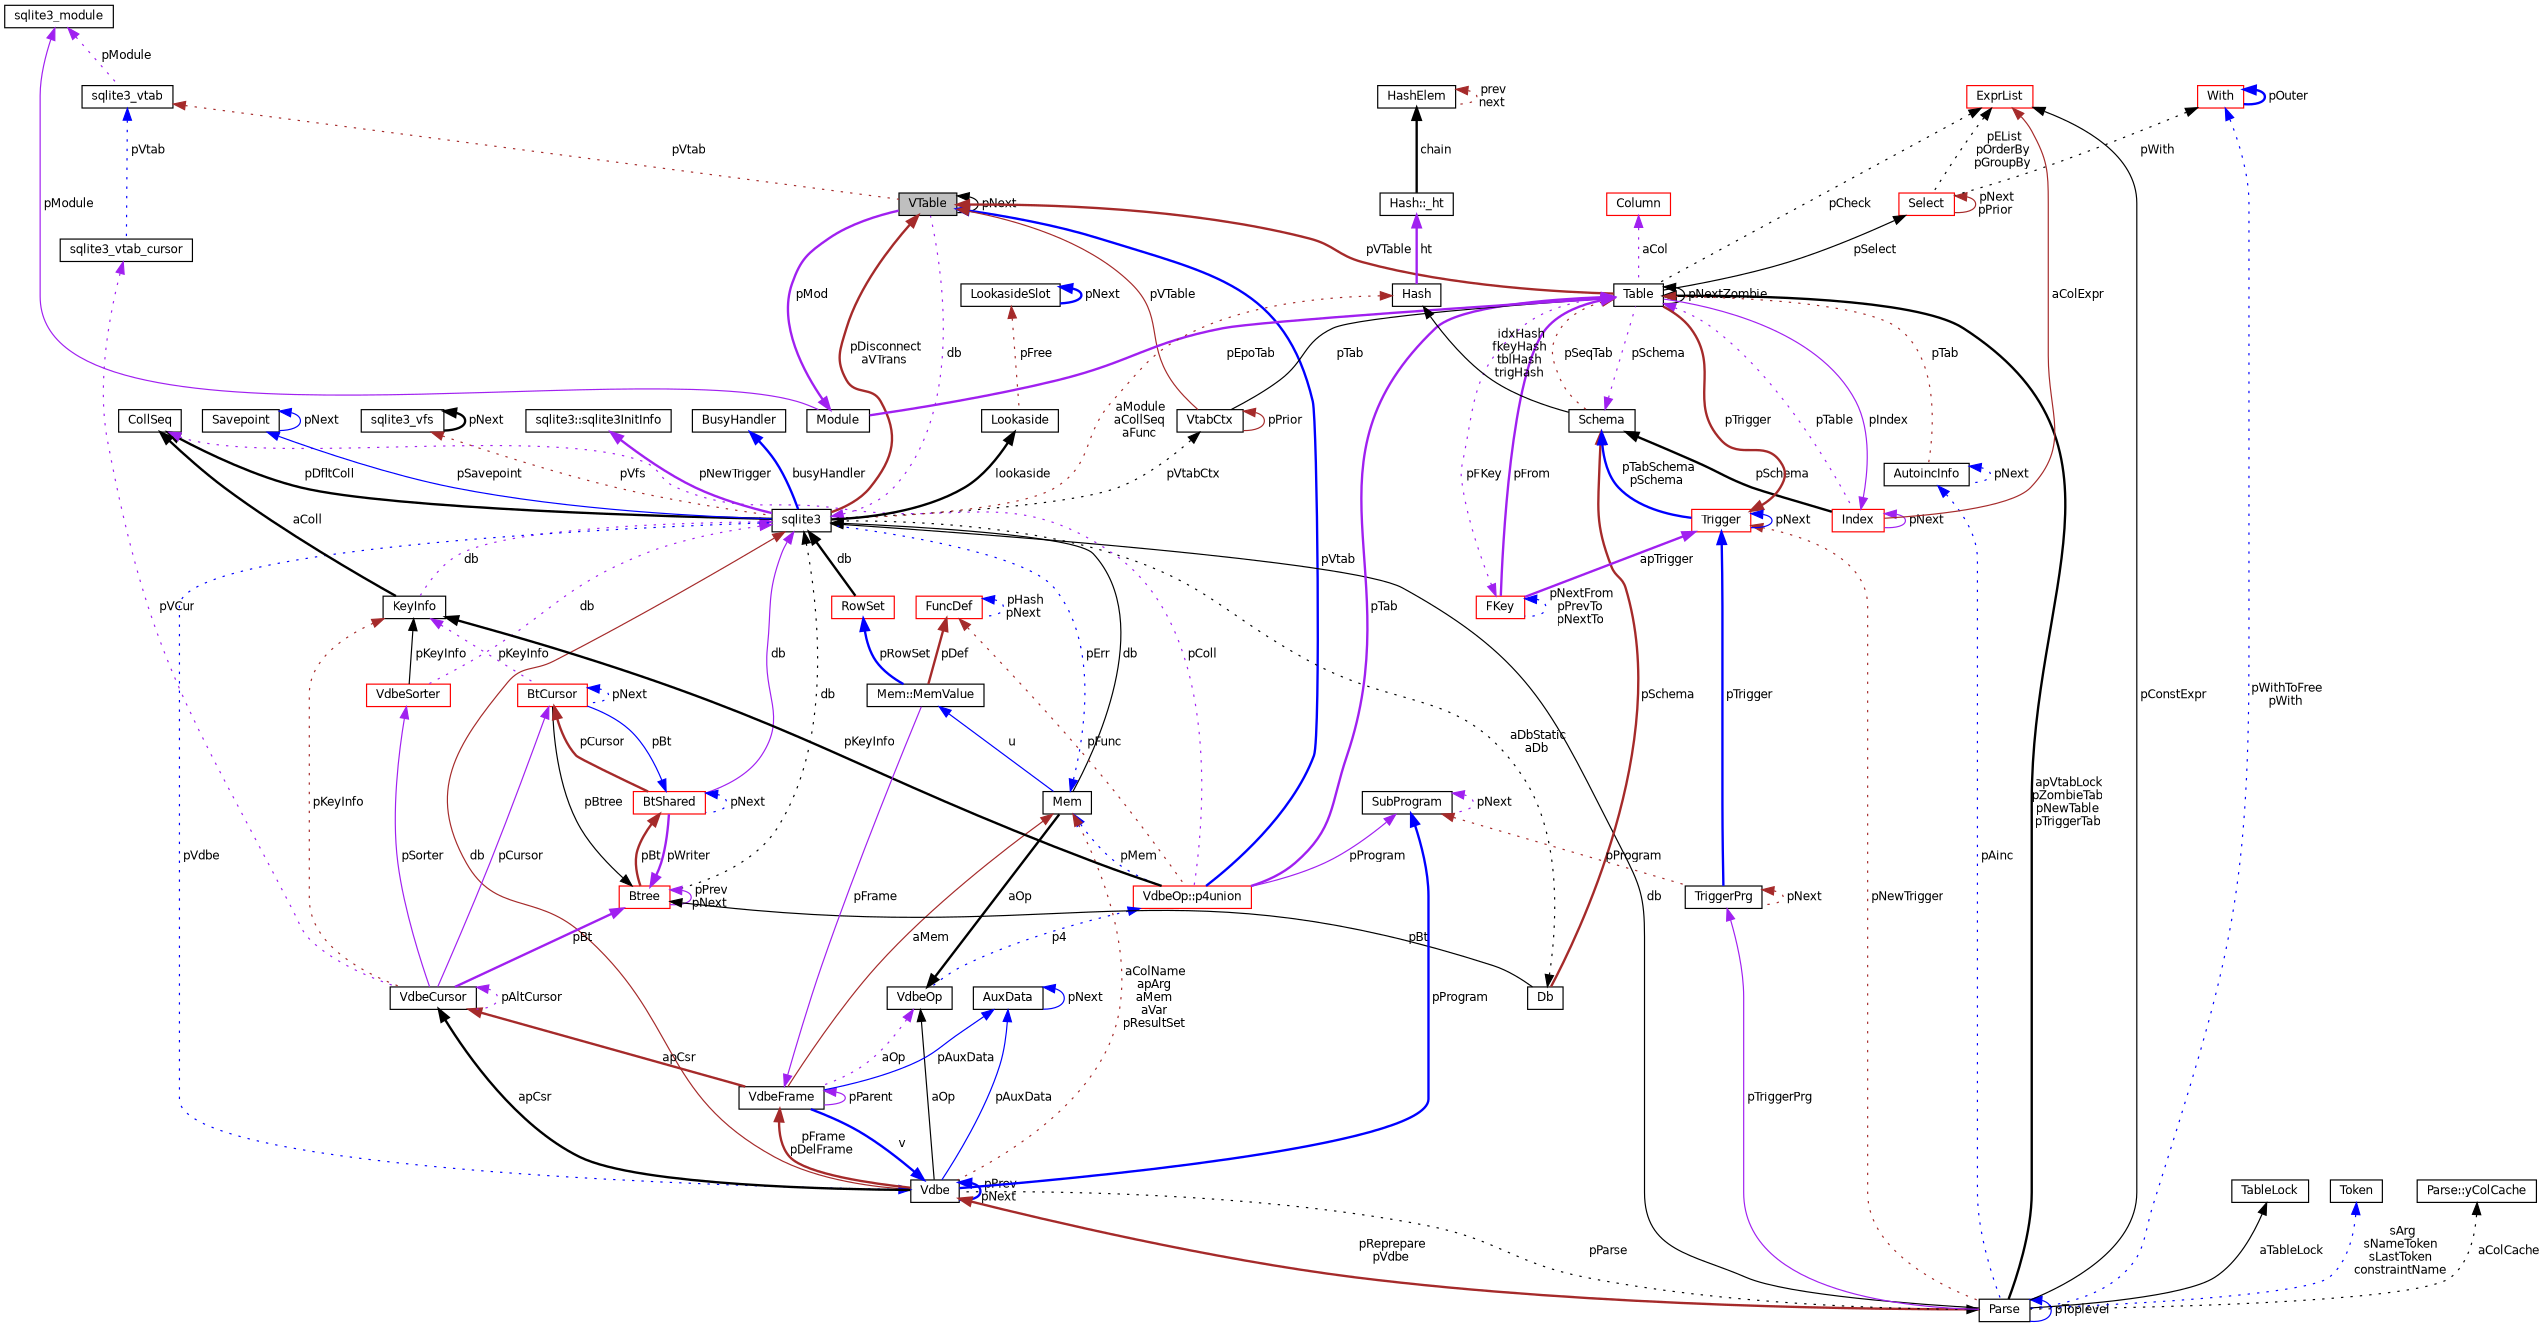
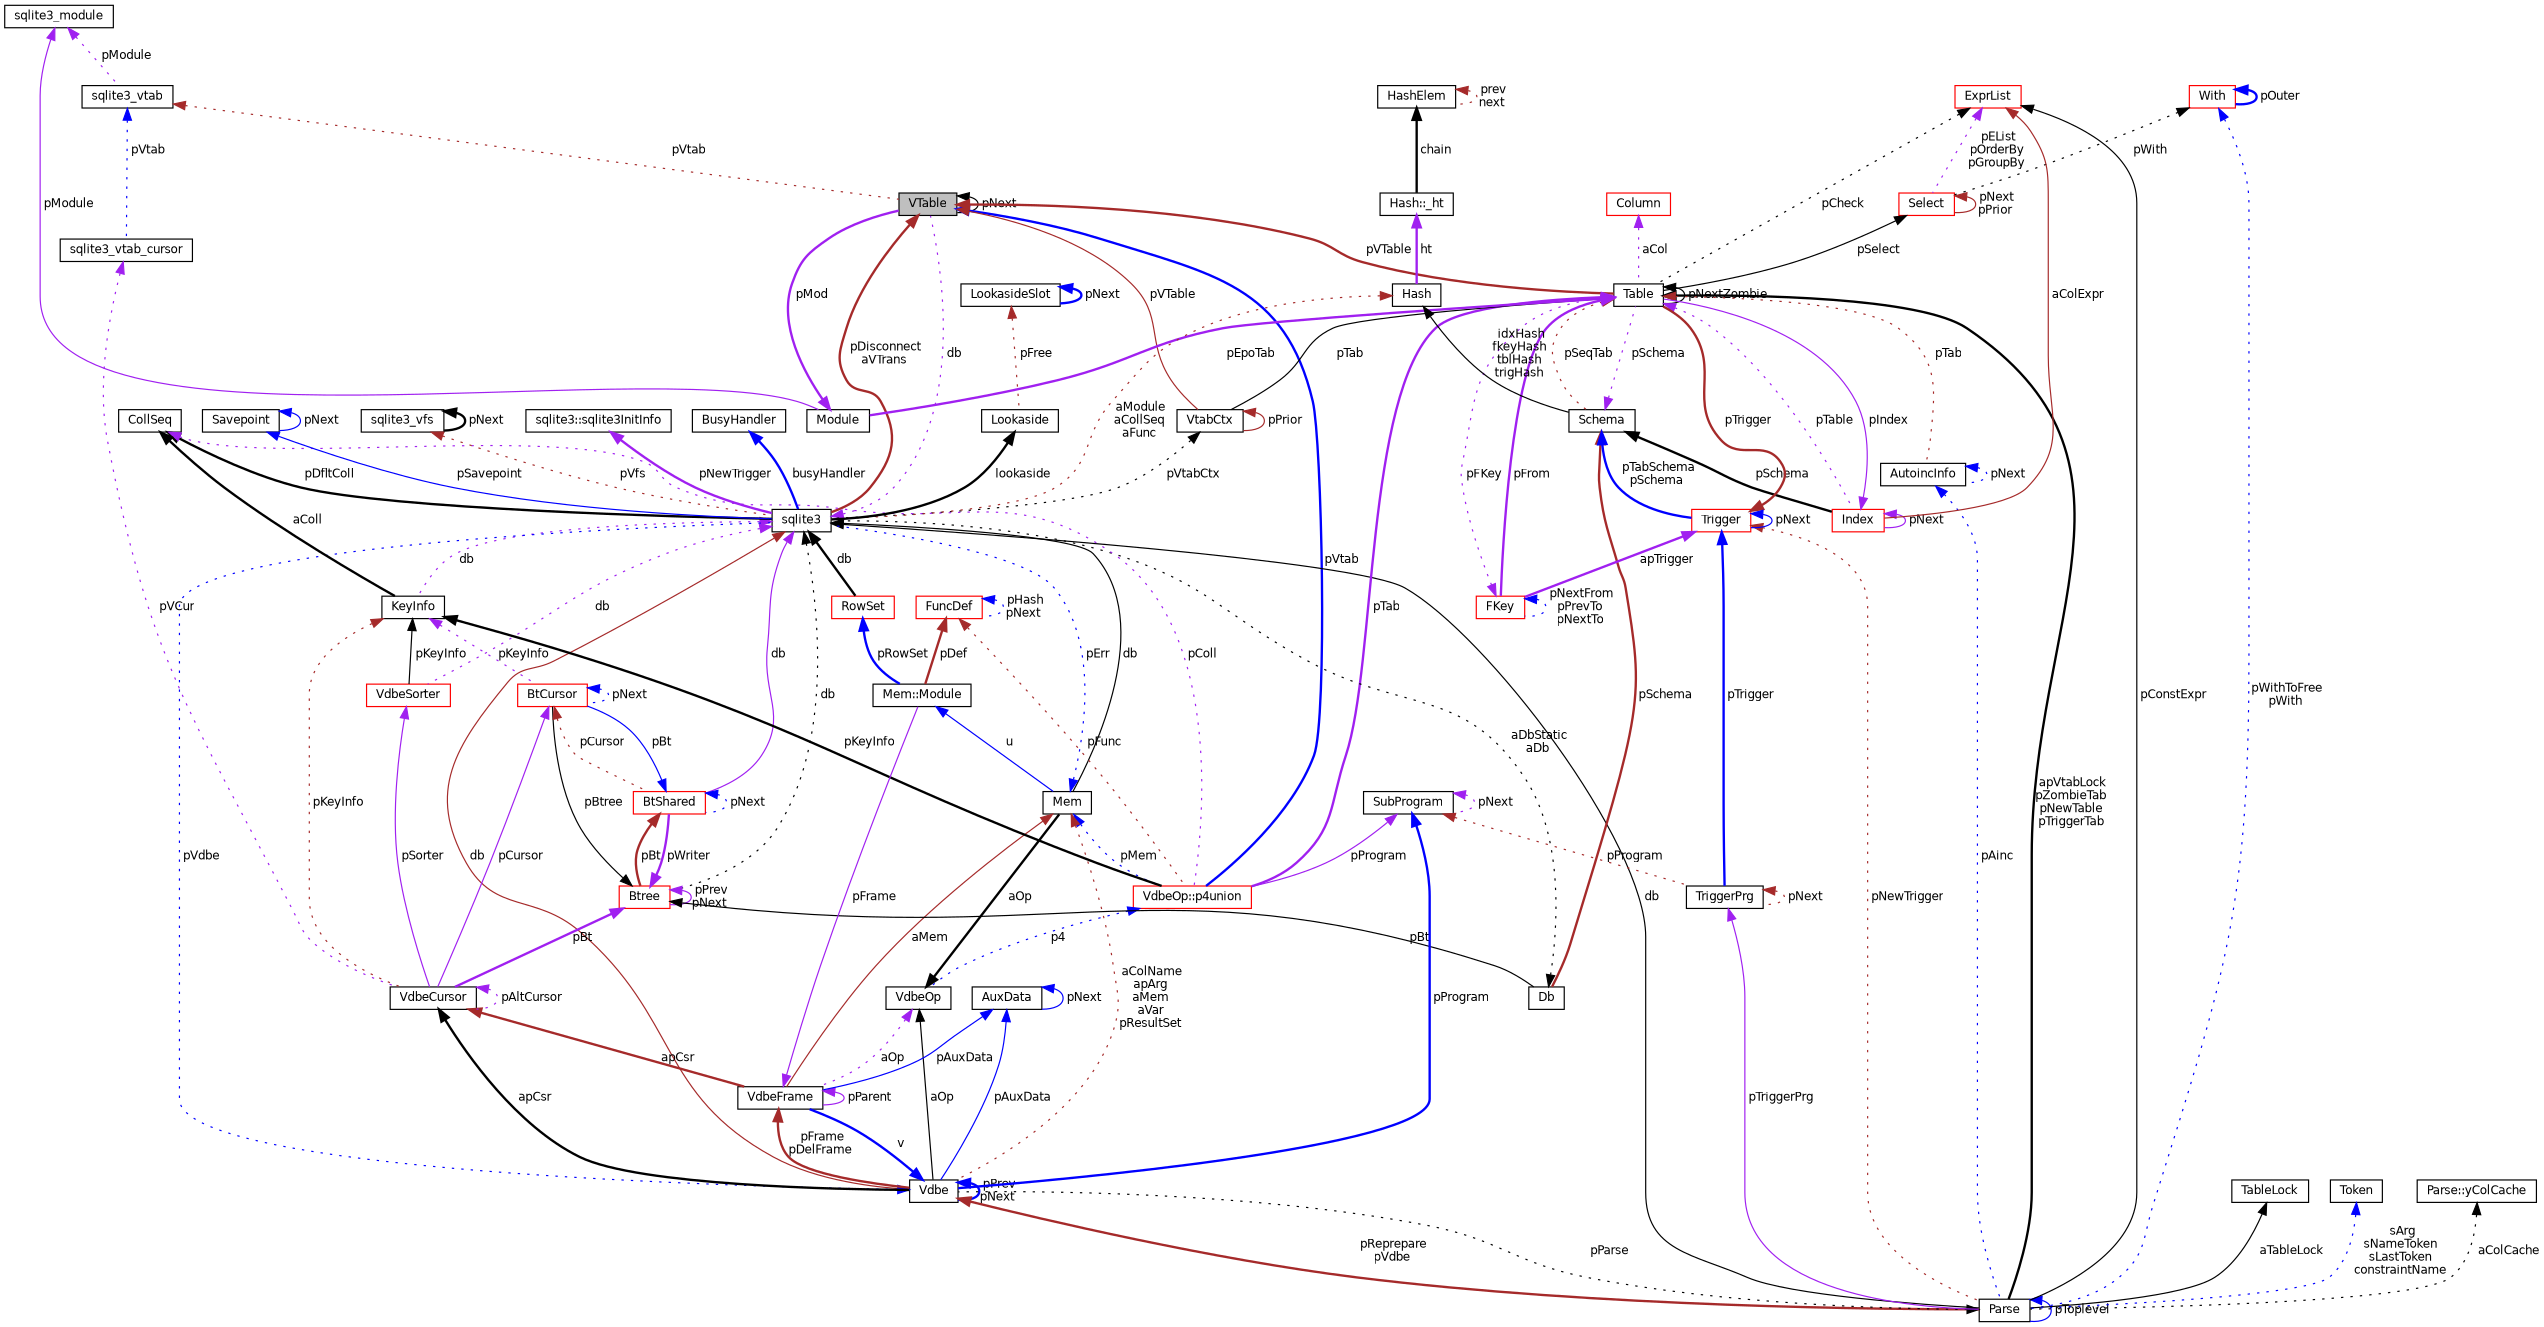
(1958, 155) -> (1954, 156)
(926, 695) -> (922, 695)
(593, 765) -> (593, 765)
